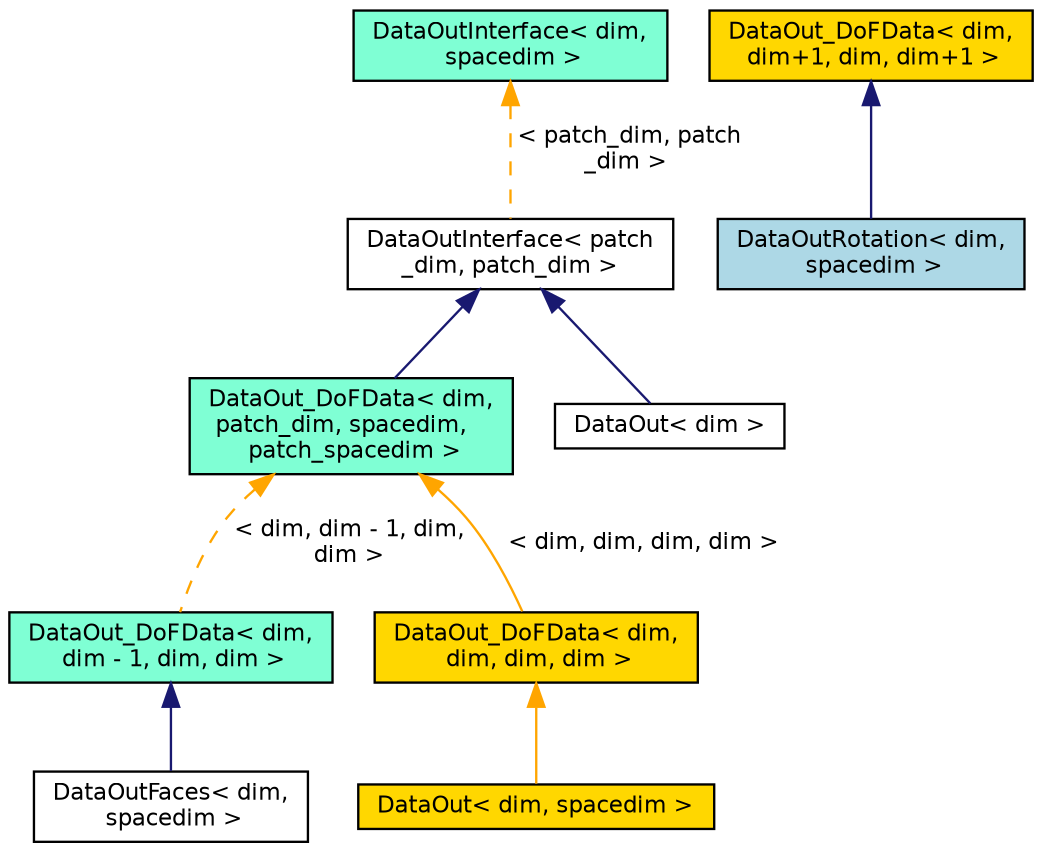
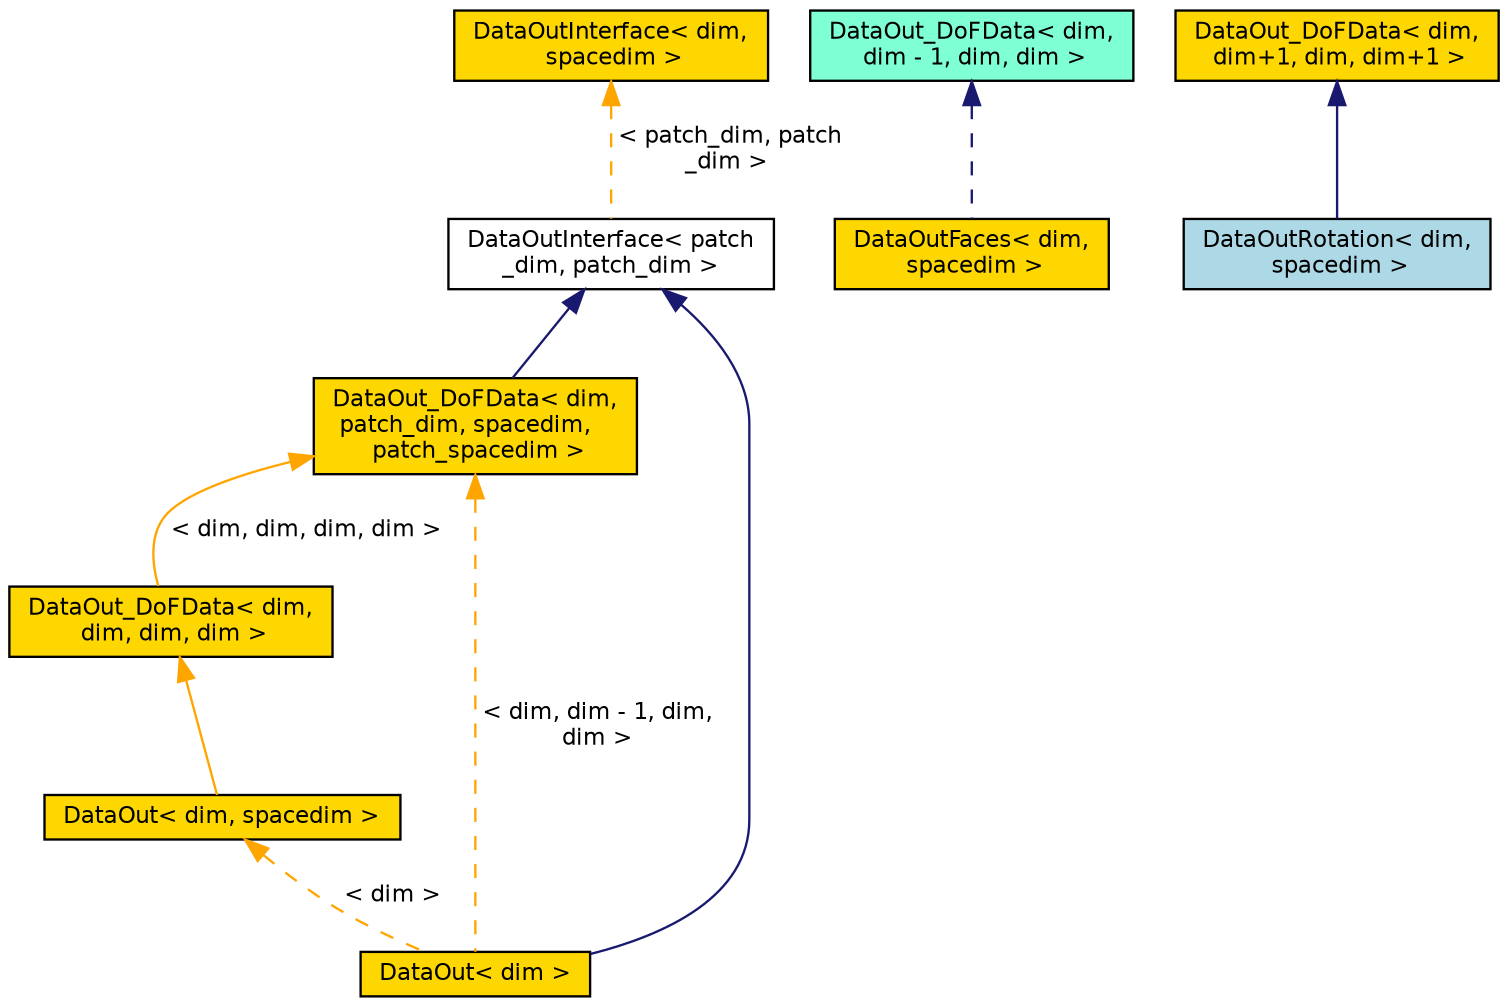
(510, 46) -> (611, 46)
(351, 426) -> (475, 426)
(670, 426) -> (475, 974)
(209, 545) -> (475, 725)
(171, 739) -> (972, 162)
(171, 807) -> (972, 254)
none -> (340, 910)
